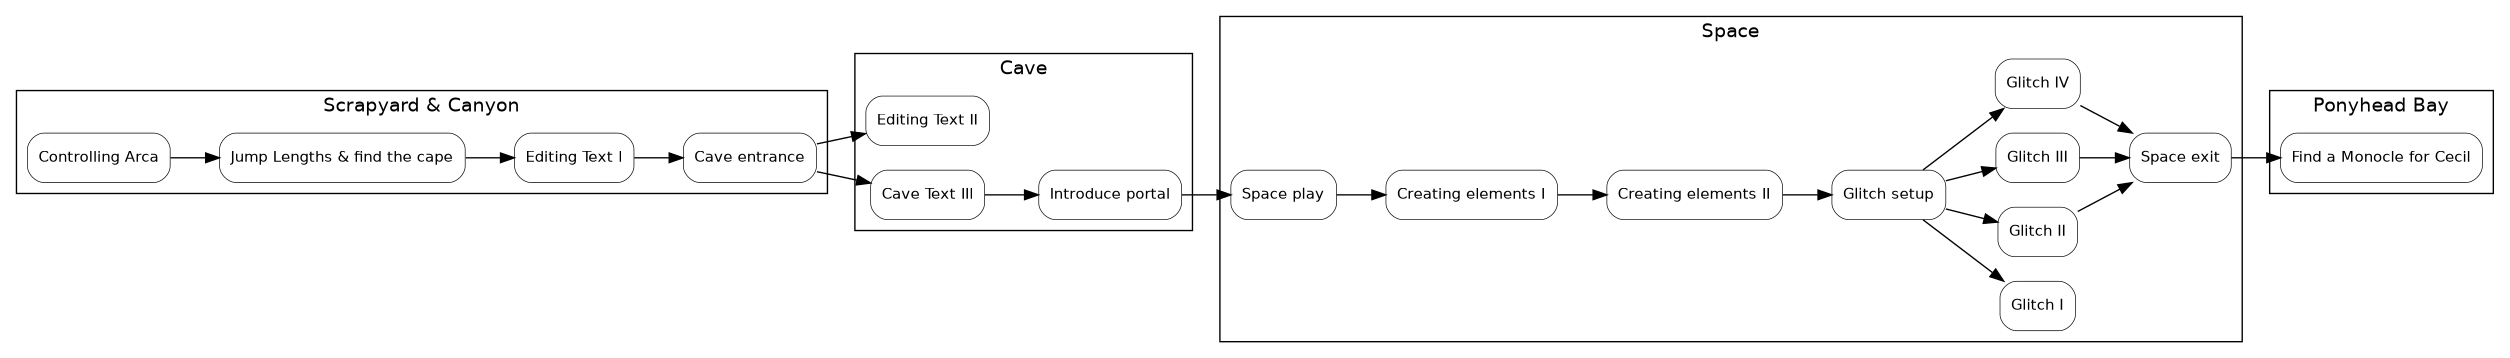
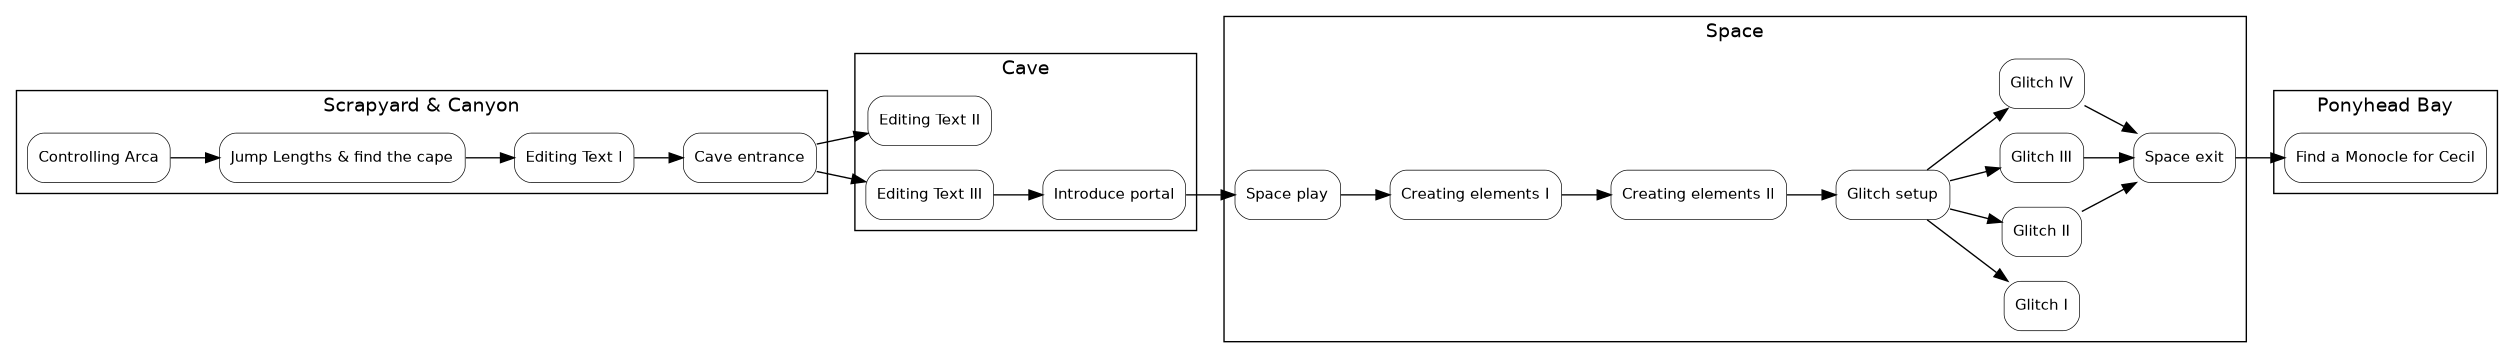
(928, 195) -> (930, 195)
